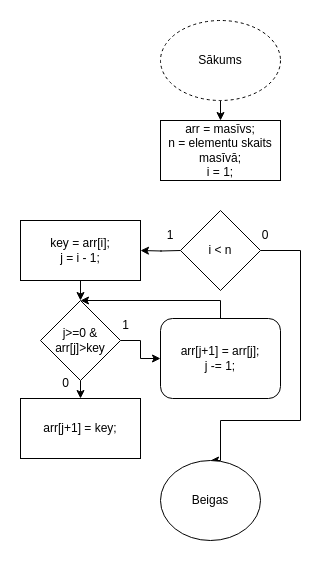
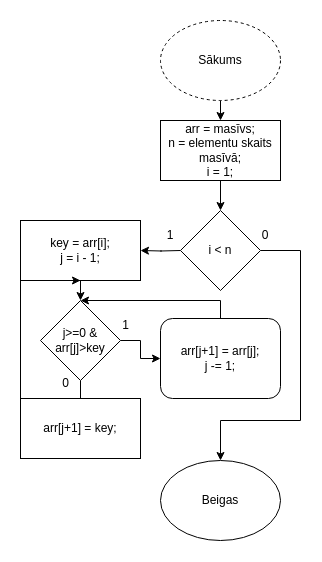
none -> (221, 192)
(81, 390) -> (21, 340)
(211, 501) -> (221, 501)
